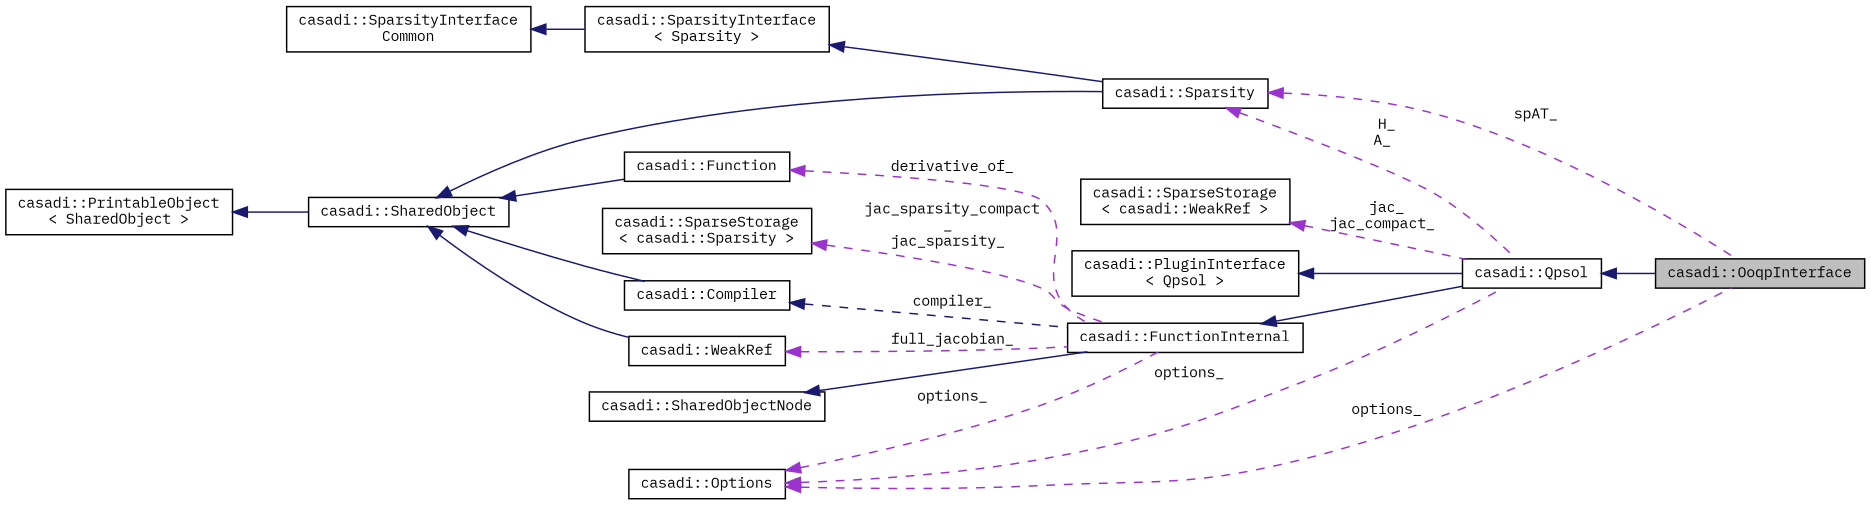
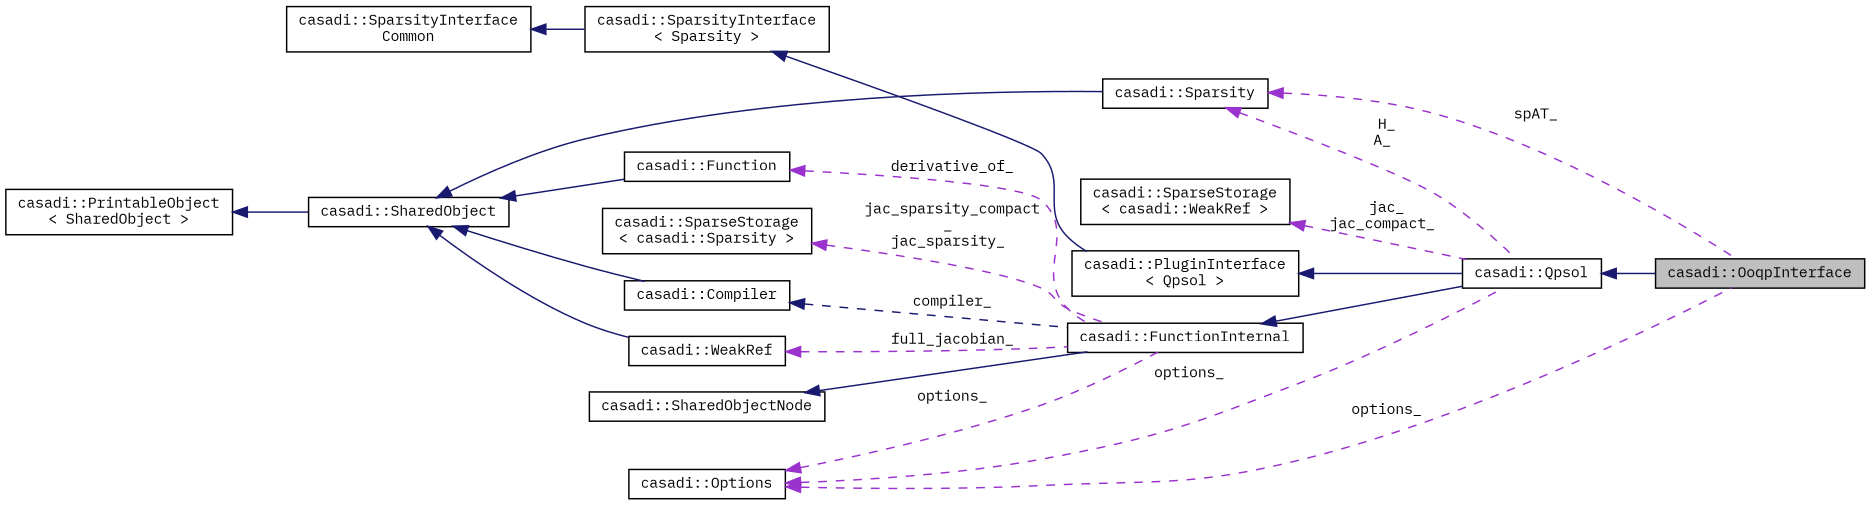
(973, 64) -> (968, 122)
